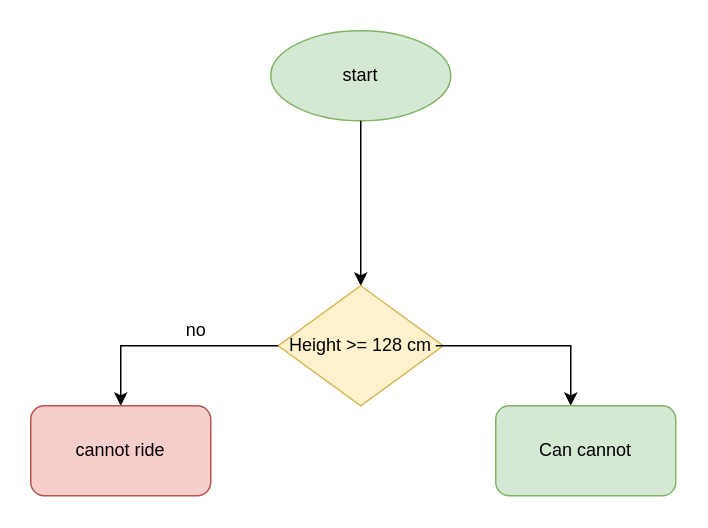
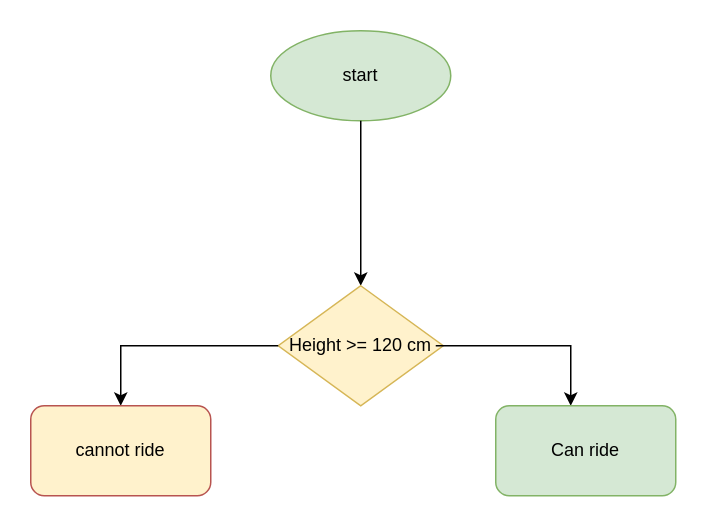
(196, 331) -> none
(361, 346) -> (361, 346)
(121, 451) -> (121, 451)
(586, 451) -> (586, 451)
